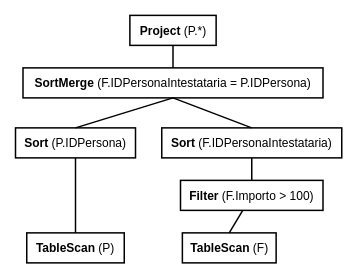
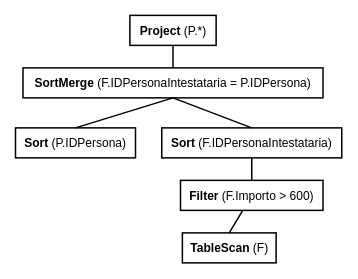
(252, 195) -> (252, 195)
(75, 196) -> none
(75, 248) -> none
